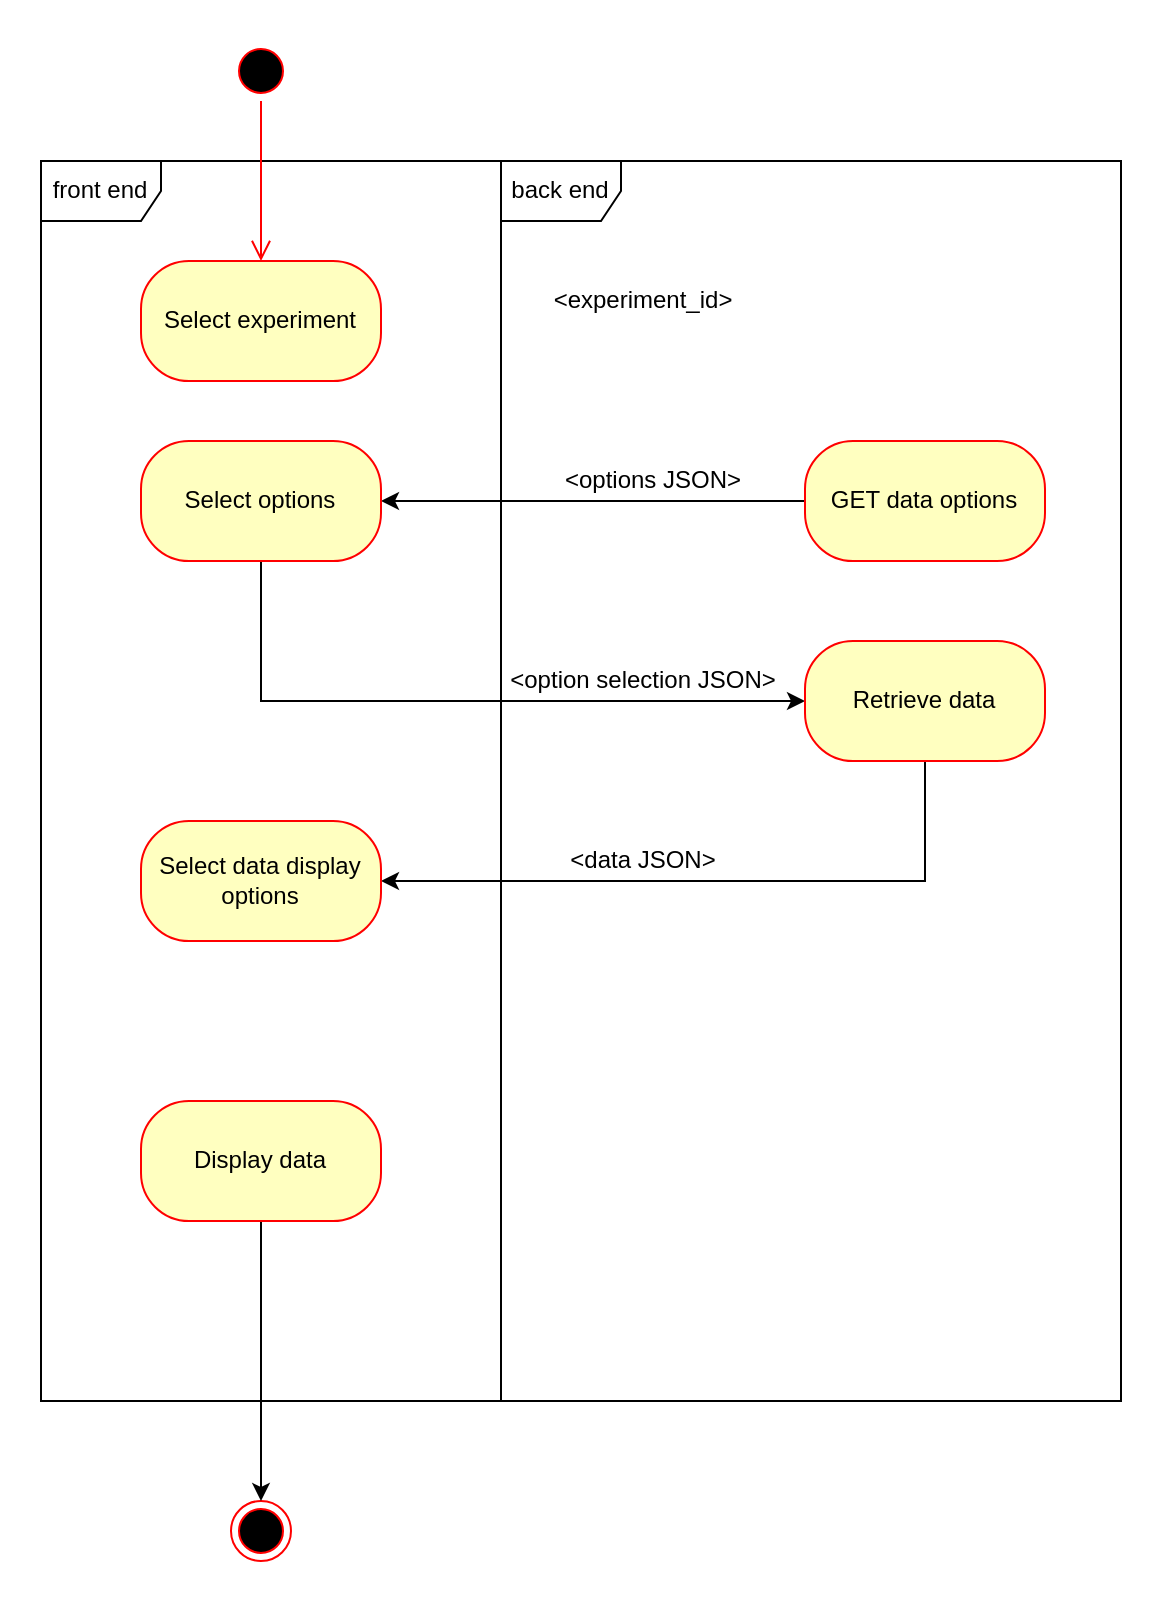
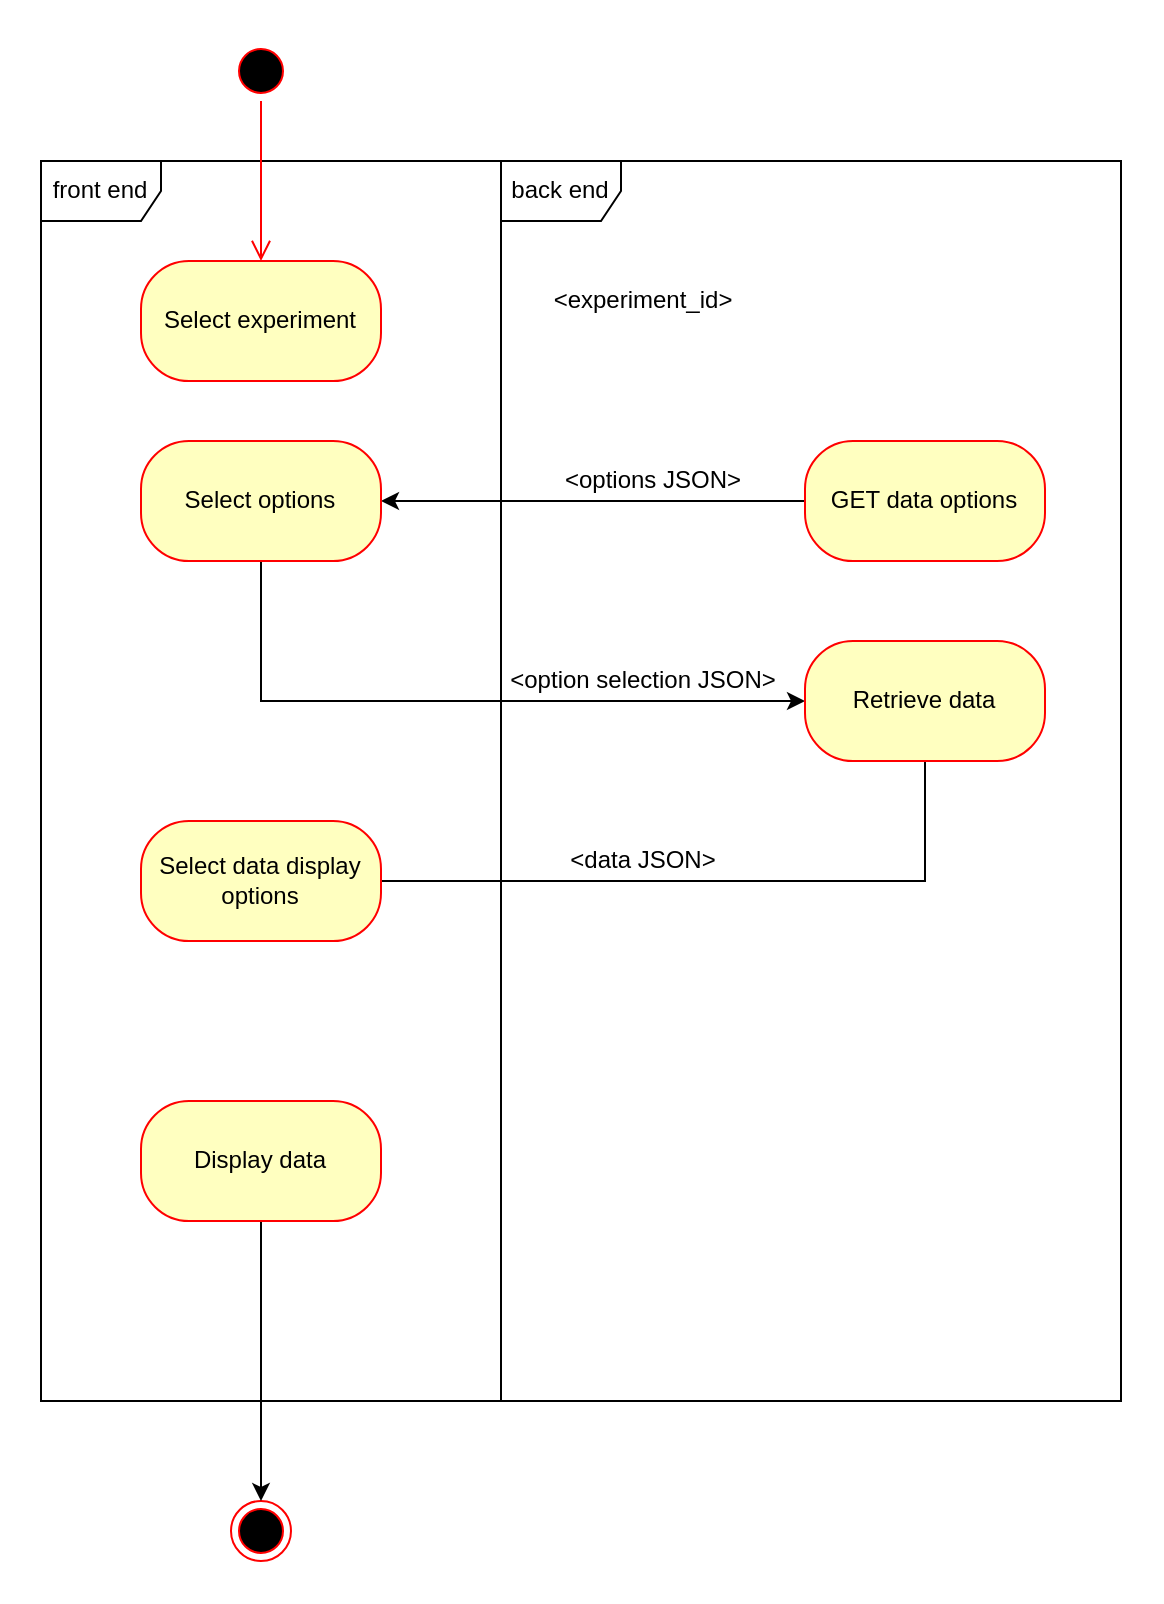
(396, 881) -> (390, 881)
